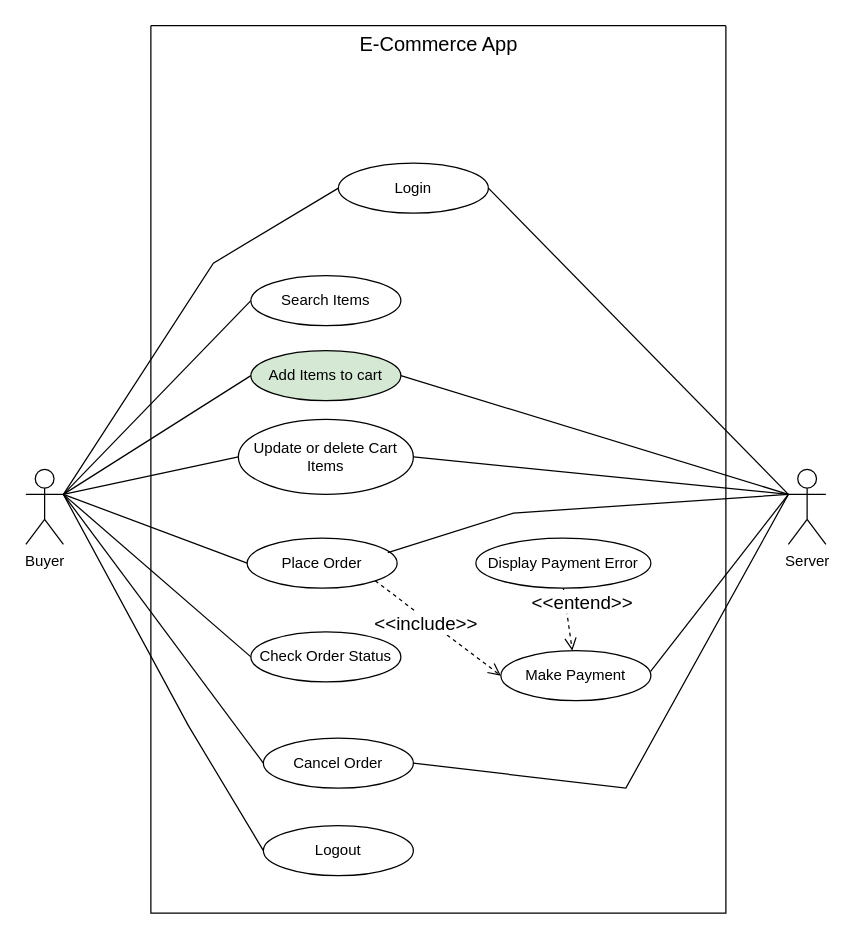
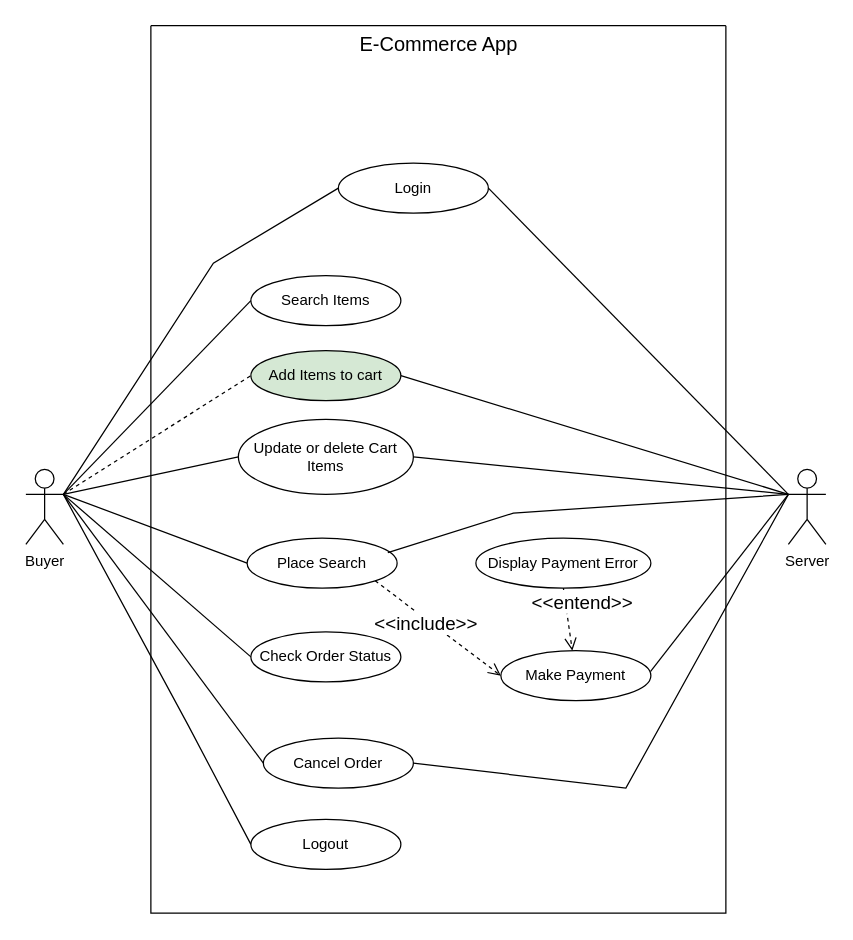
(158, 434) -> (158, 434)
(322, 563) -> (322, 563)
(338, 851) -> (326, 844)
